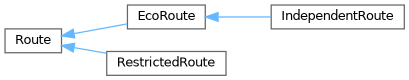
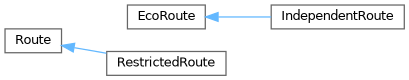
(101, 29) -> none
